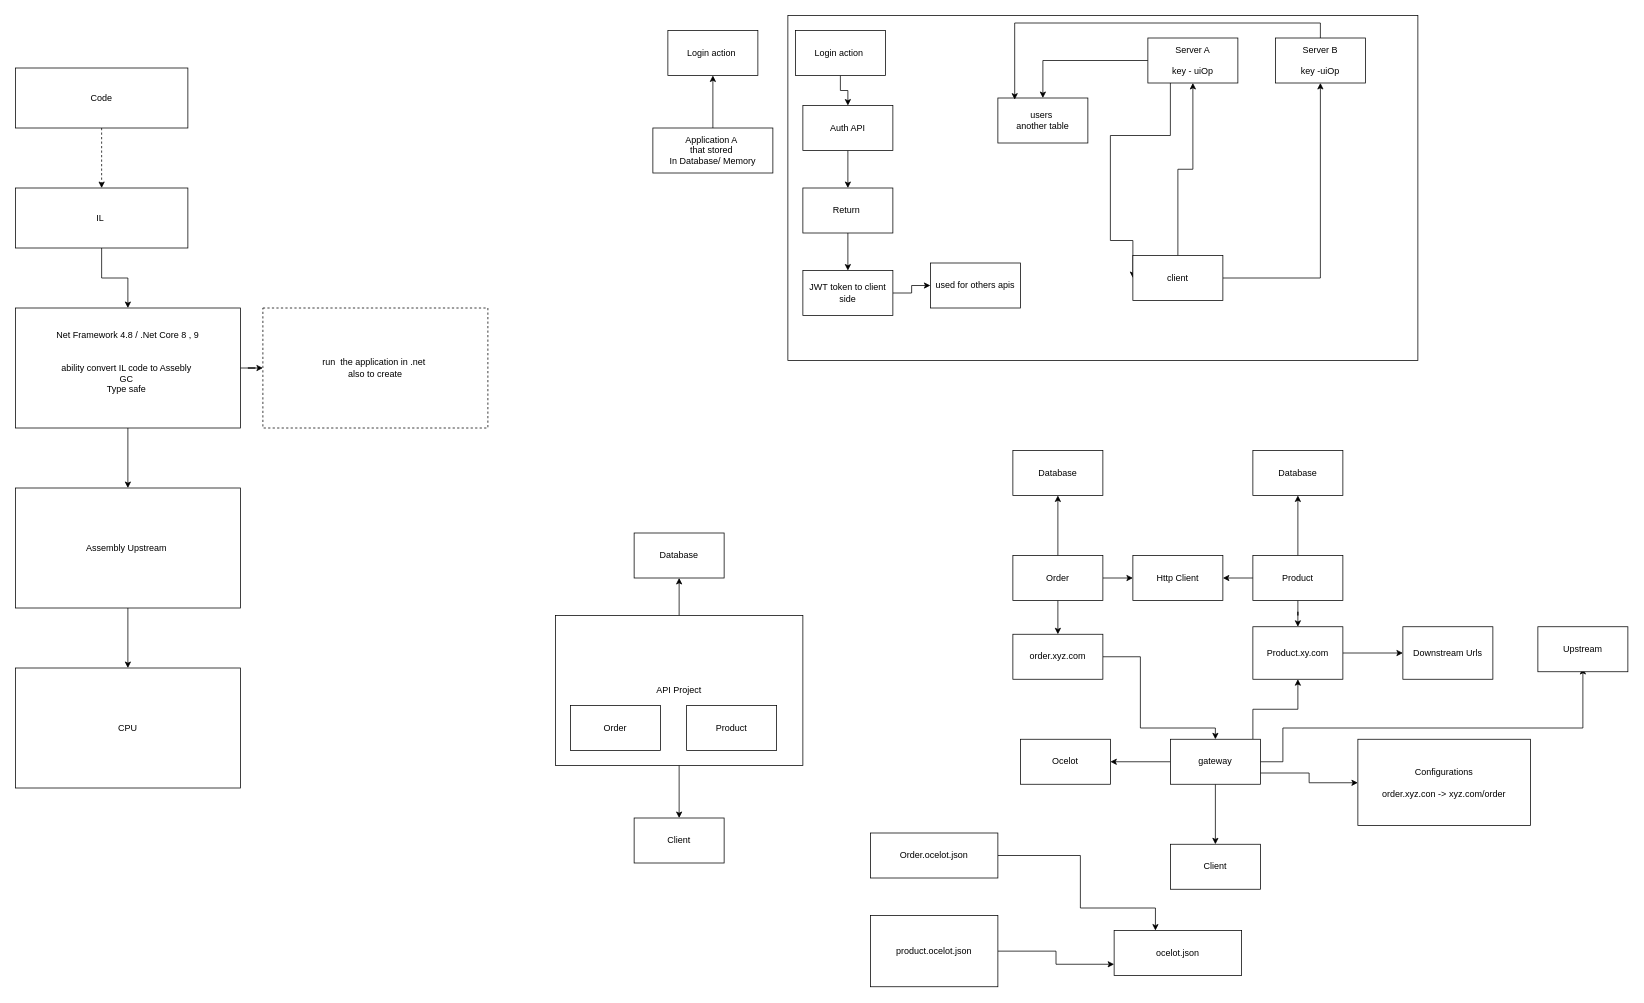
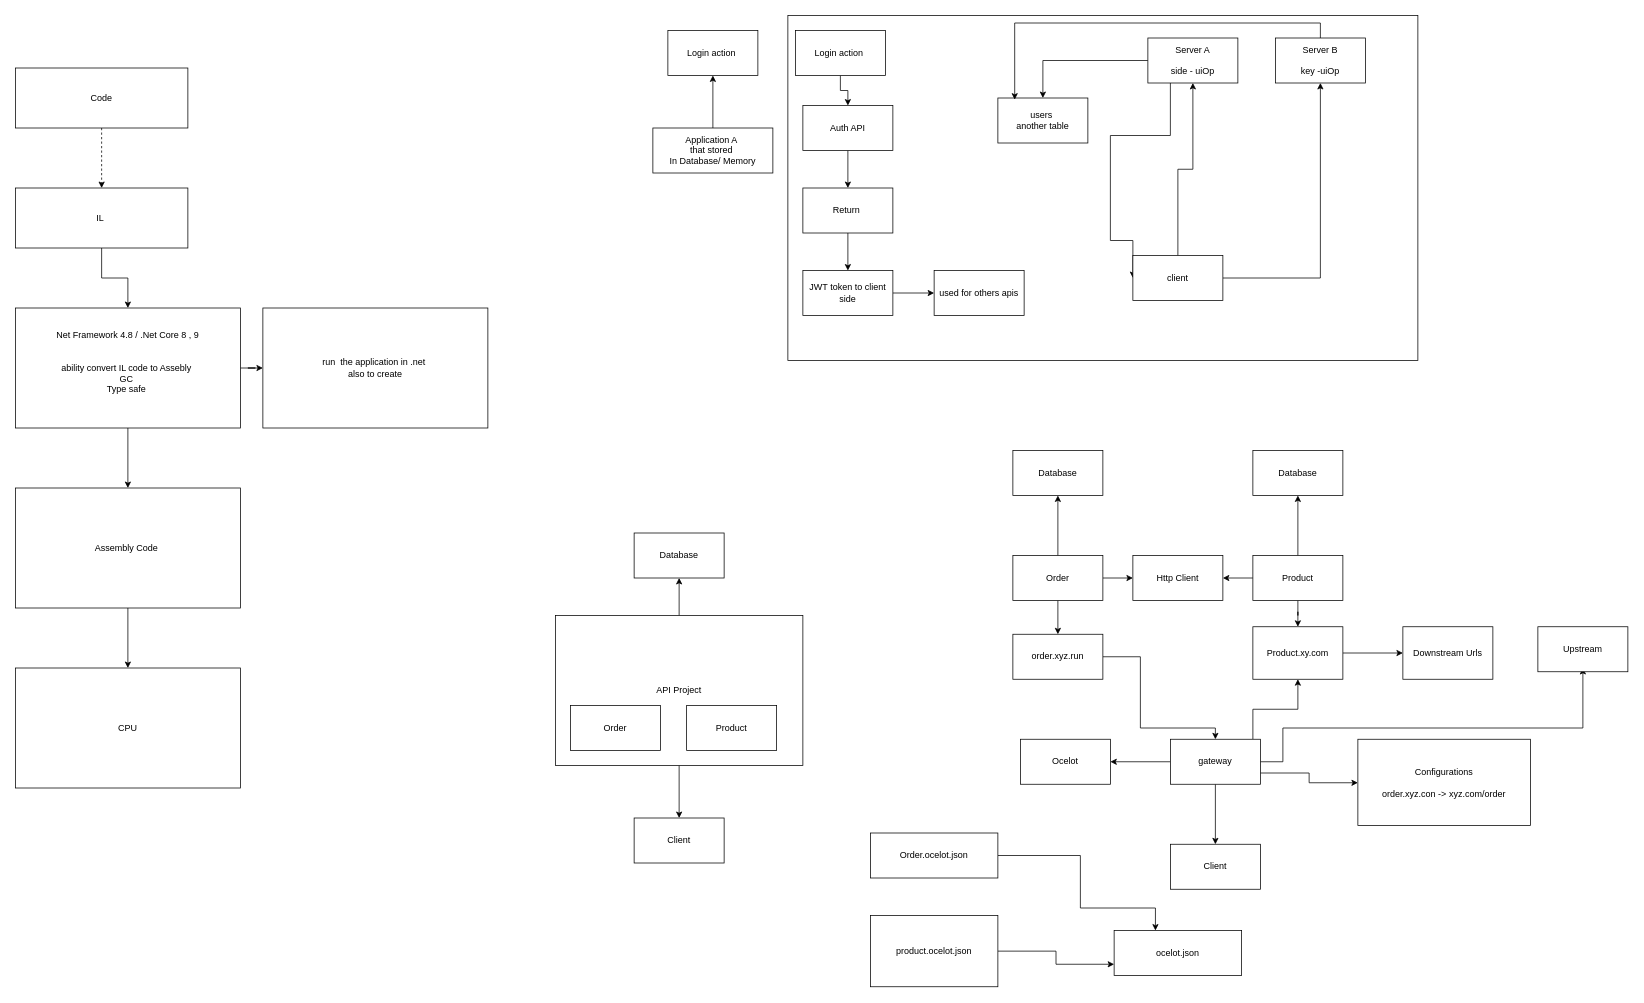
(1193, 60) -> (1193, 60)
(975, 285) -> (979, 293)
(375, 368) -> (375, 368)
(128, 548) -> (128, 548)
(1058, 657) -> (1058, 657)
